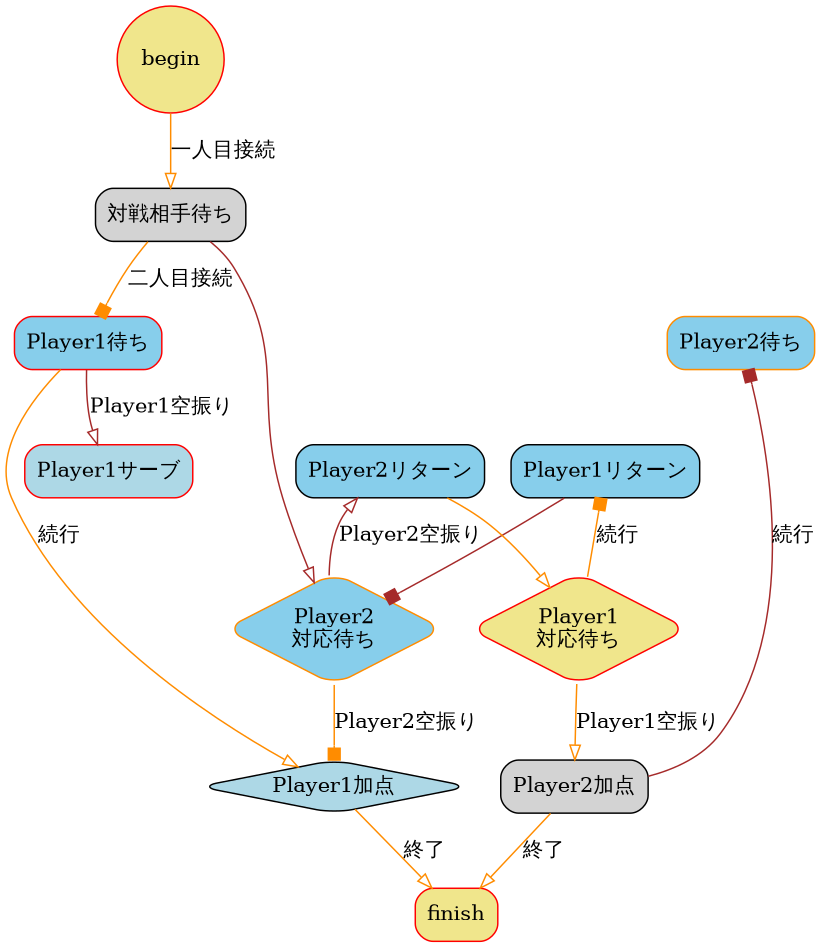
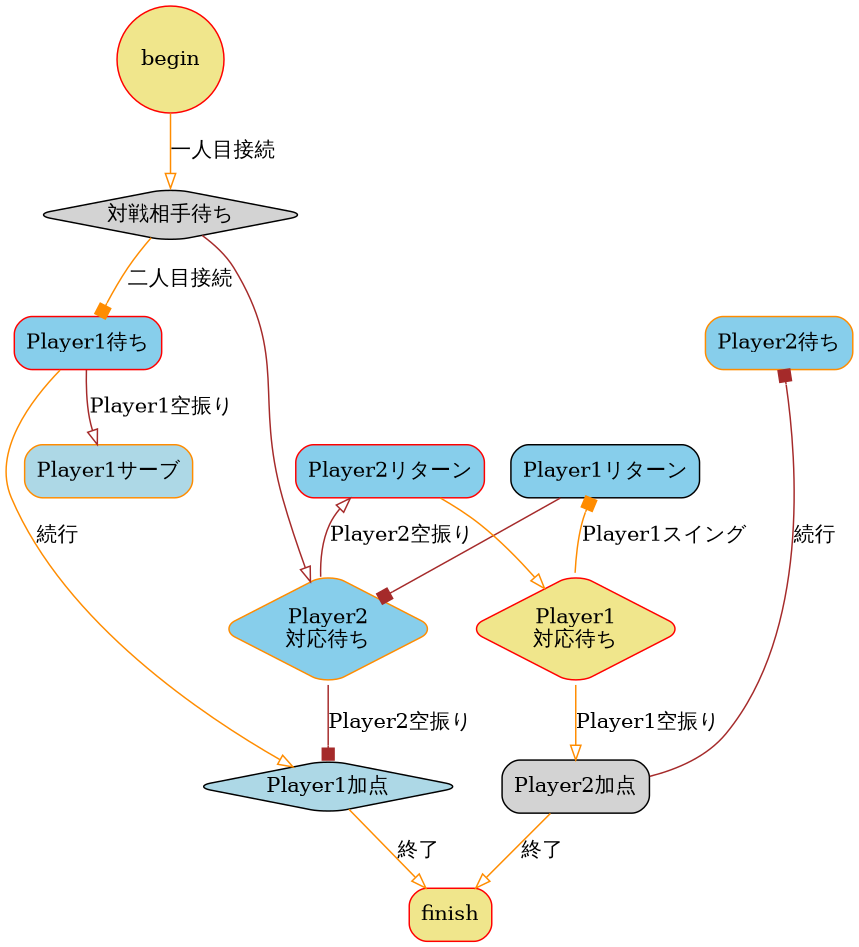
(171, 215) -> (171, 215)
(109, 471) -> (109, 471)
(390, 471) -> (390, 471)
(618, 535) -> (664, 535)
(334, 715) -> (328, 715)
